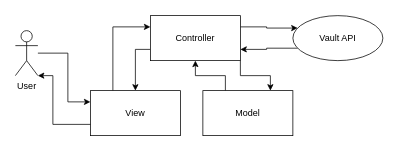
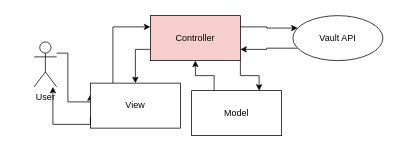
(195, 38) -> (195, 38)
(27, 53) -> (45, 64)
(135, 113) -> (135, 105)
(248, 113) -> (237, 113)
